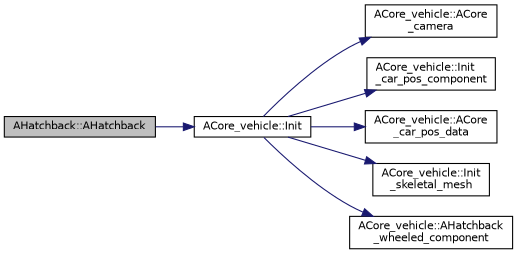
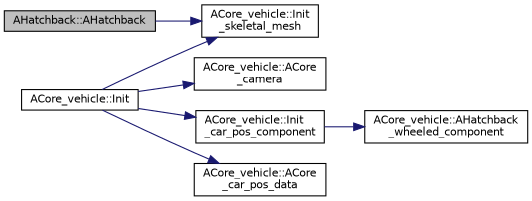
(169, 127) -> (173, 21)
(310, 179) -> (339, 127)
